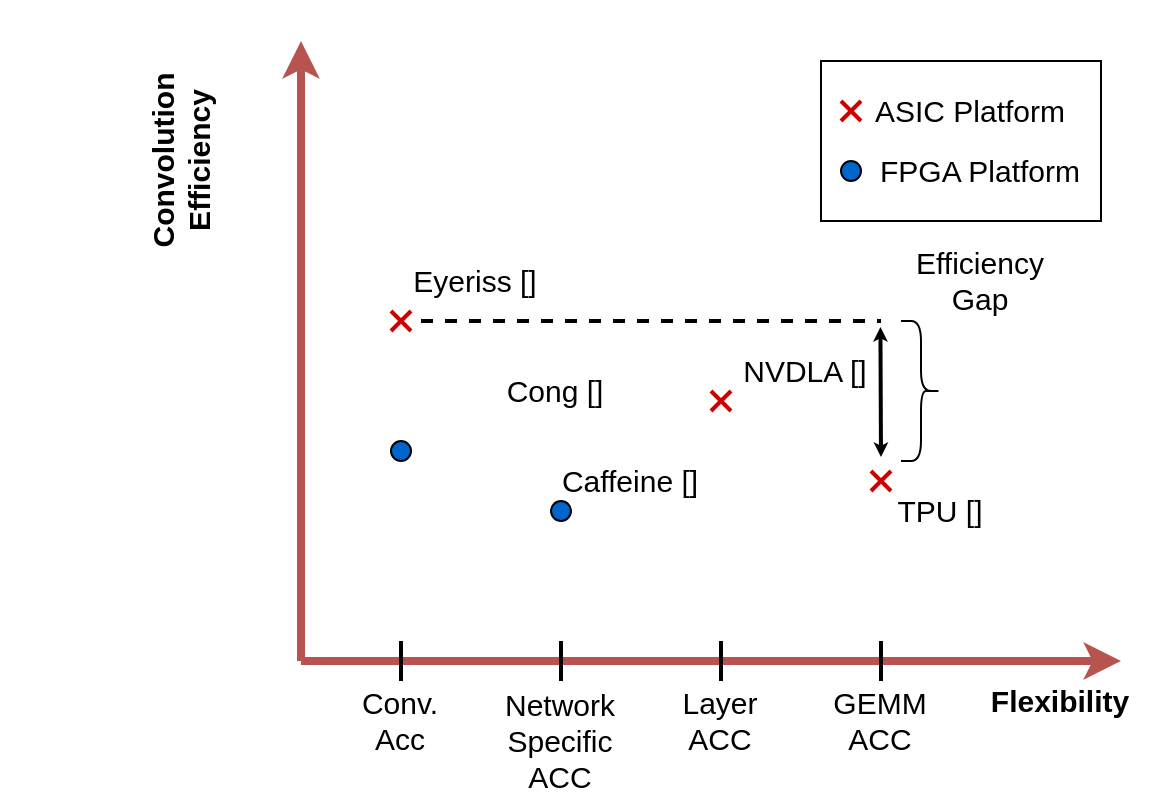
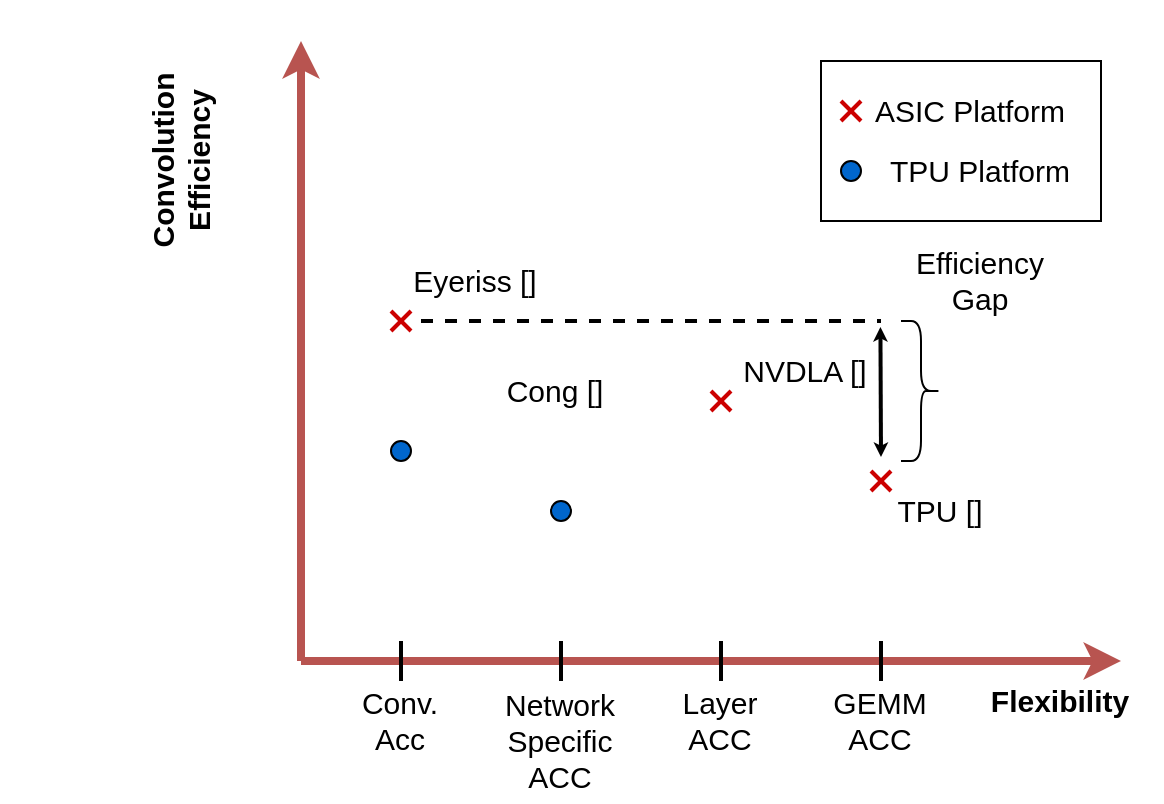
(981, 171) -> (981, 171)
(631, 481) -> none
